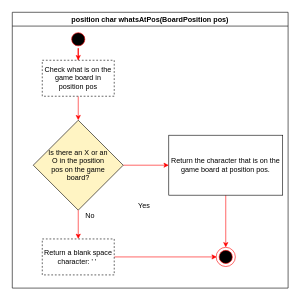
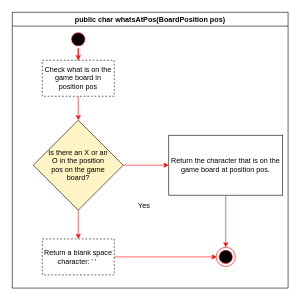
(150, 20) -> (150, 20)
(90, 216) -> none
